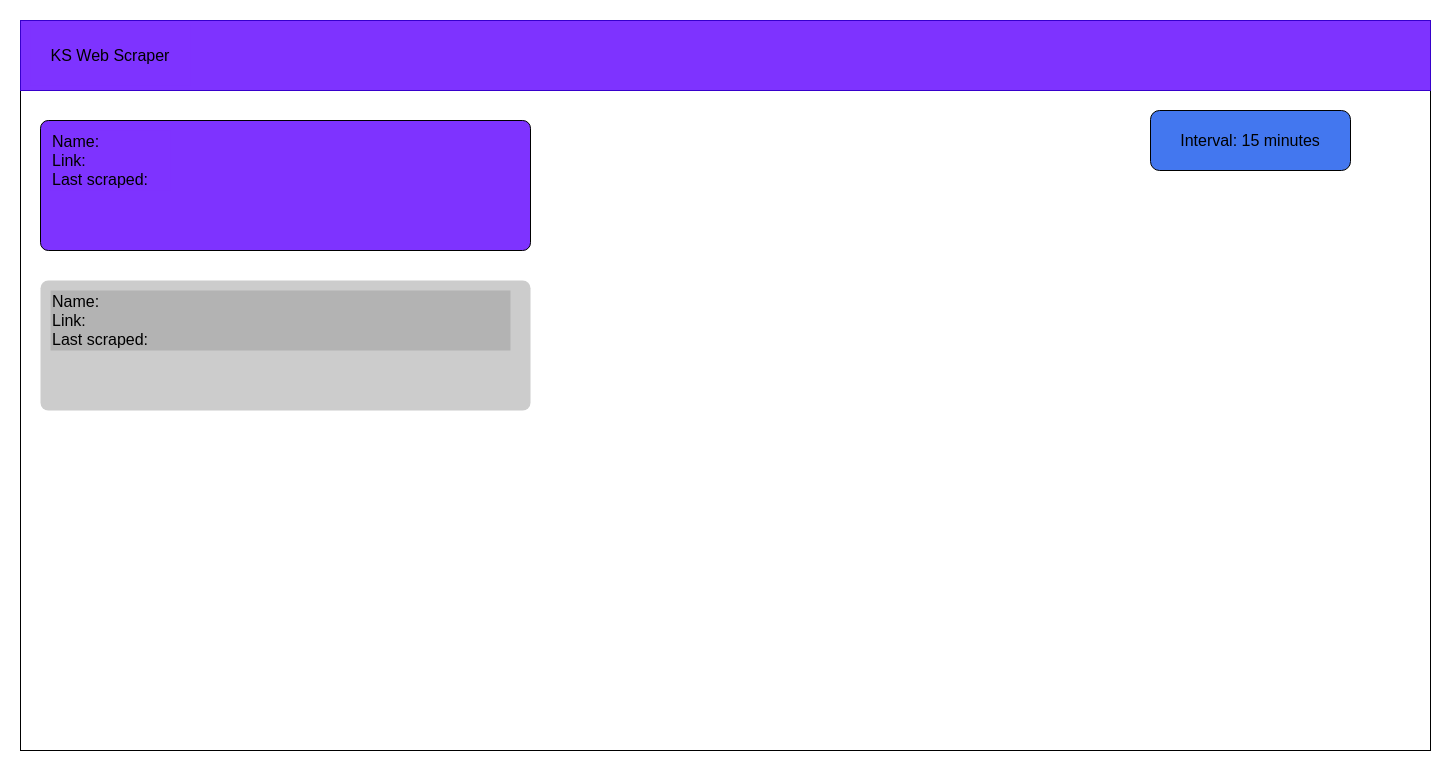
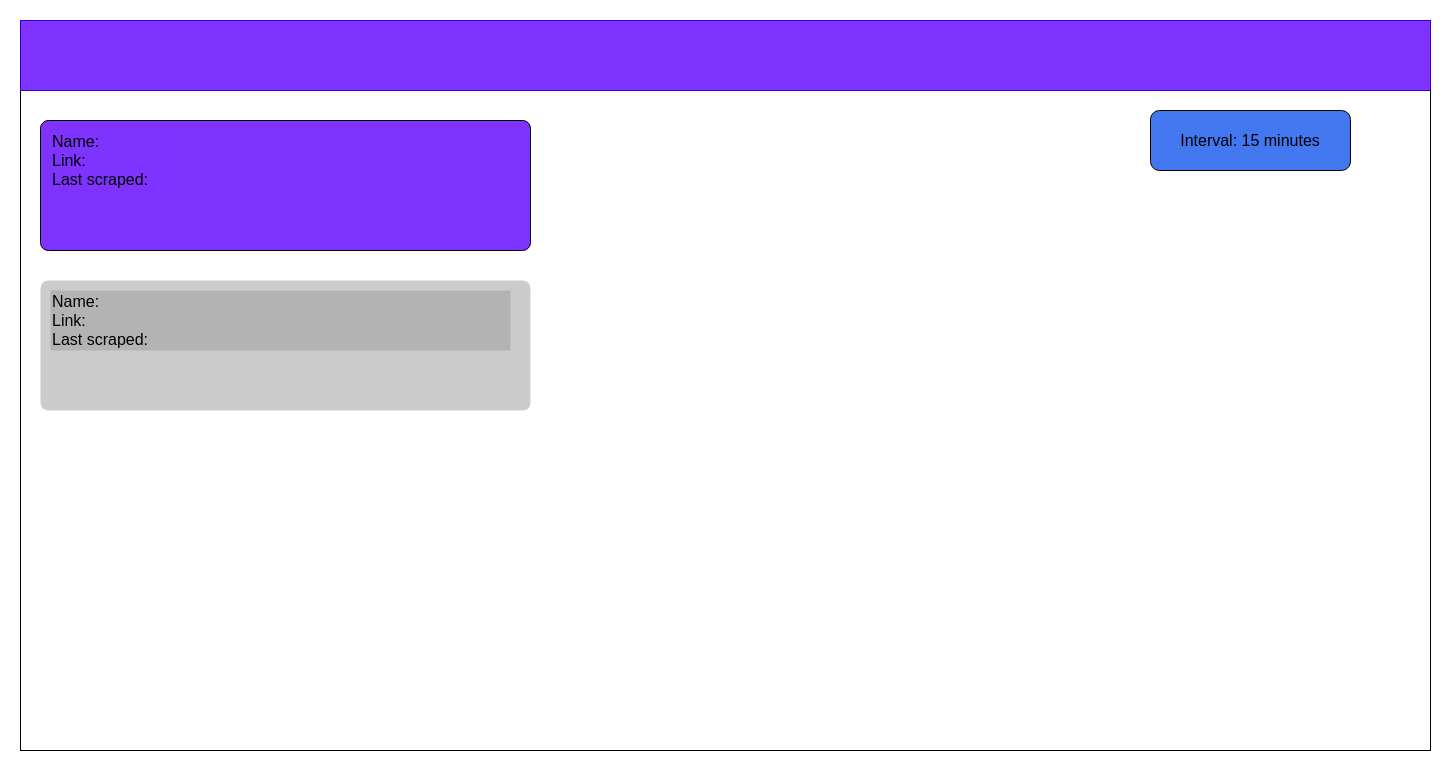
(111, 56) -> none
